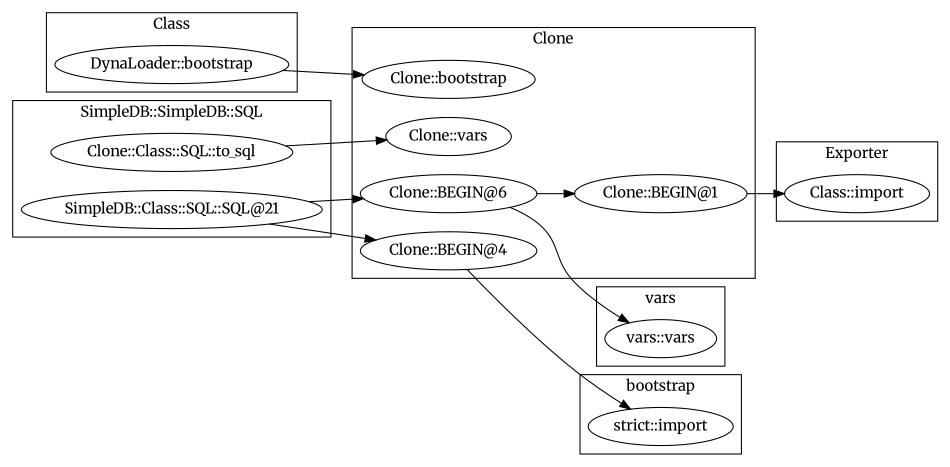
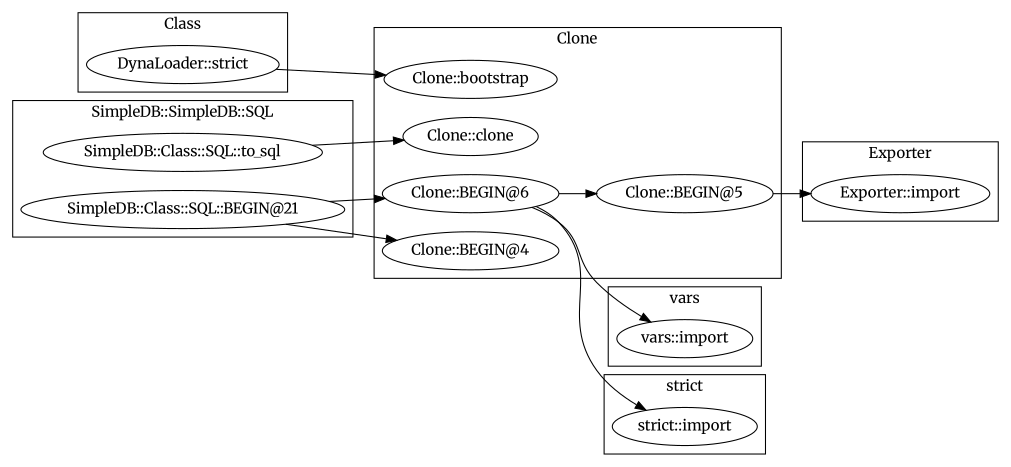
(172, 65) -> (183, 65)
(449, 137) -> (471, 137)
(172, 152) -> (183, 152)
(661, 194) -> (685, 194)
(857, 194) -> (900, 194)
(172, 210) -> (183, 210)
(661, 339) -> (685, 339)
(540, 341) -> (580, 308)
(661, 387) -> (685, 387)
